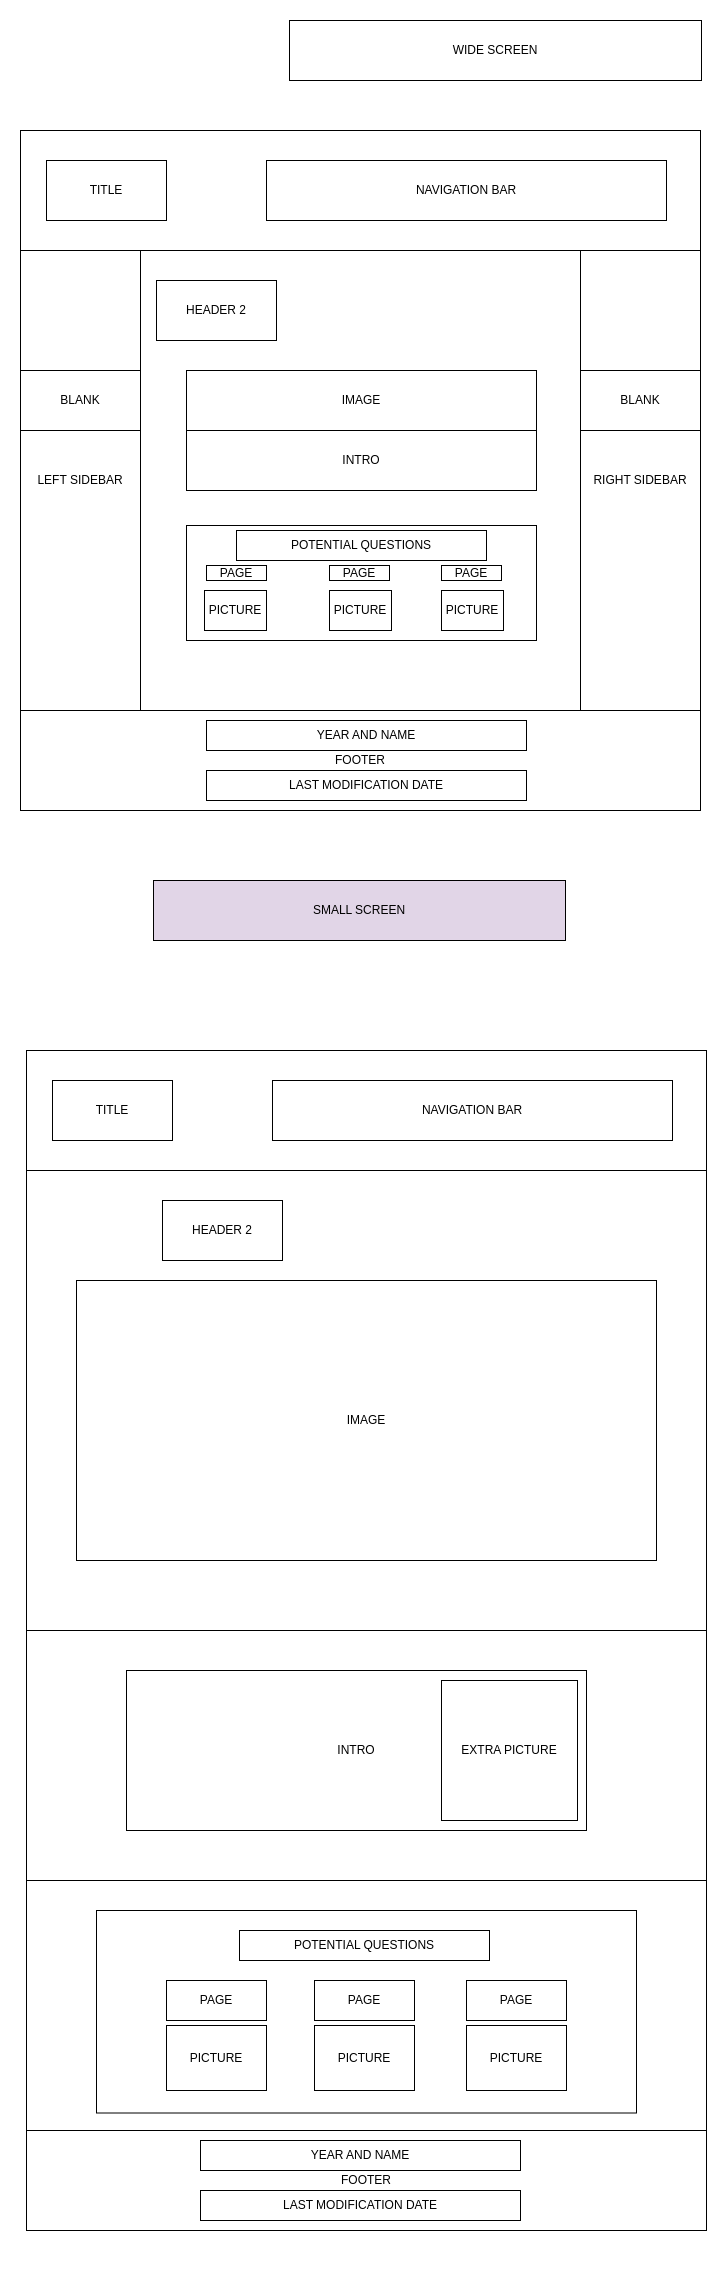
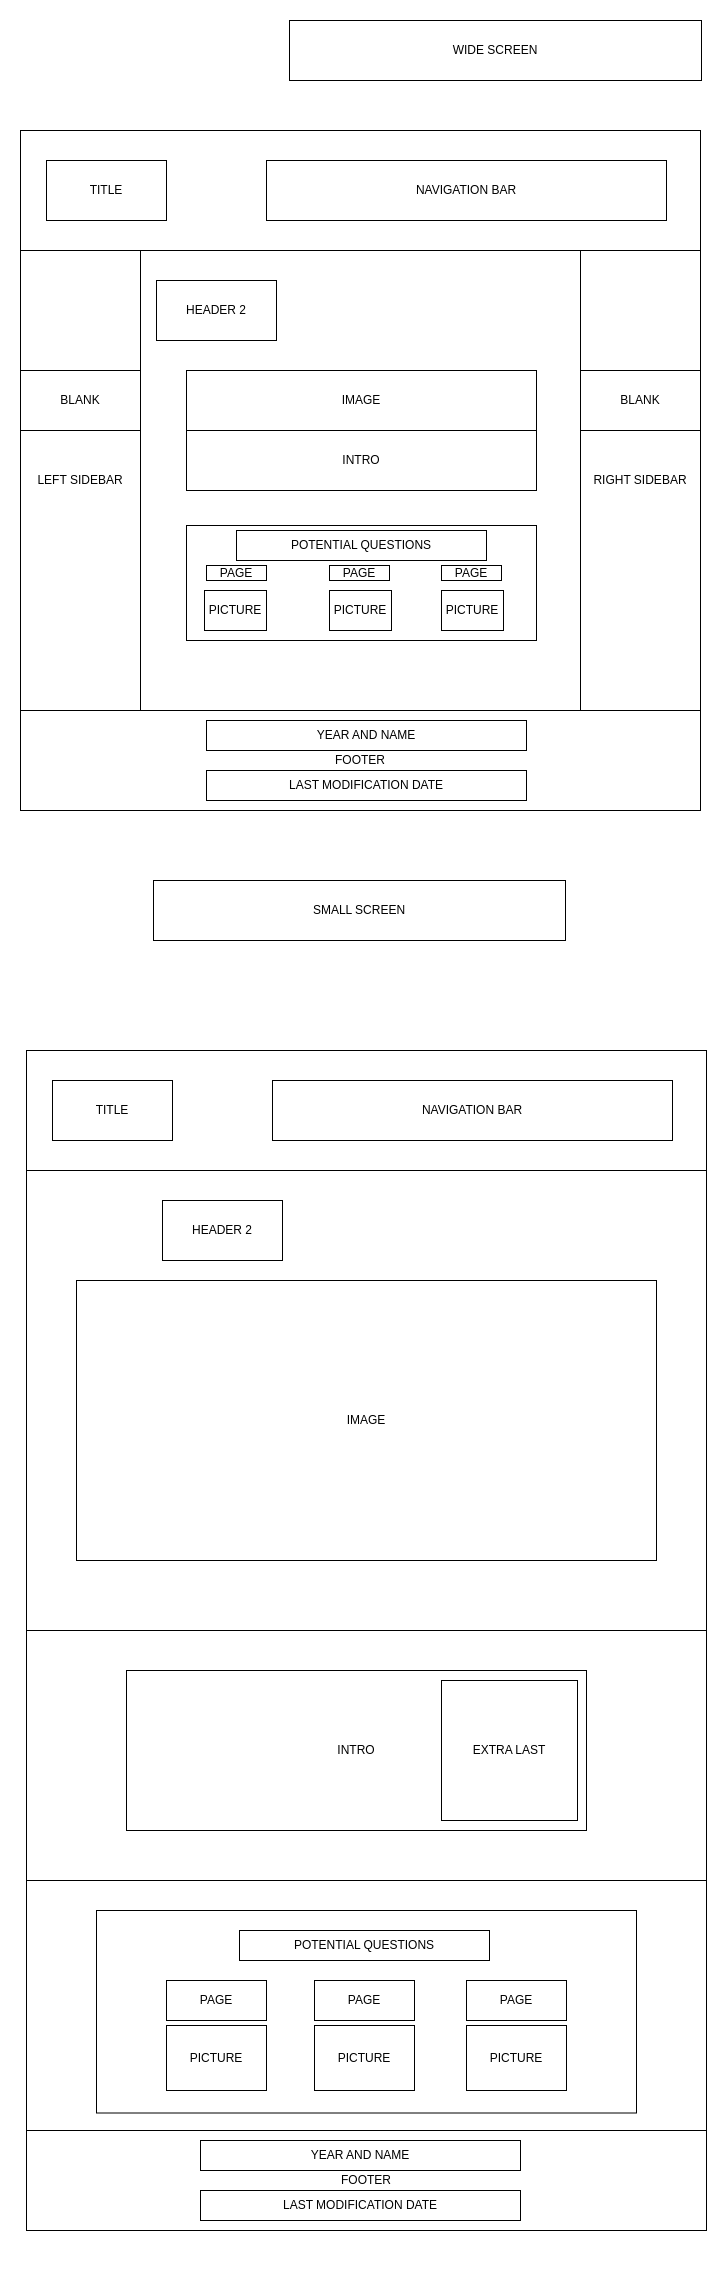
(360, 911) -> (360, 911)
(510, 1751) -> (510, 1751)
